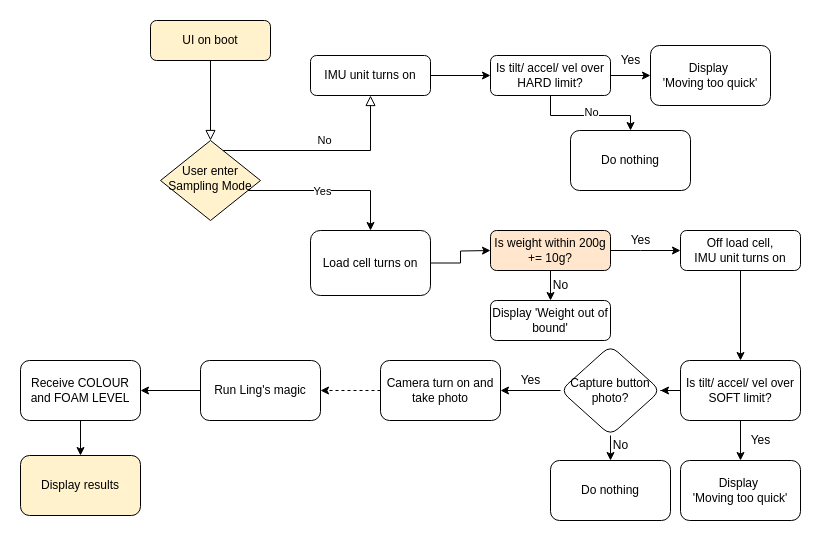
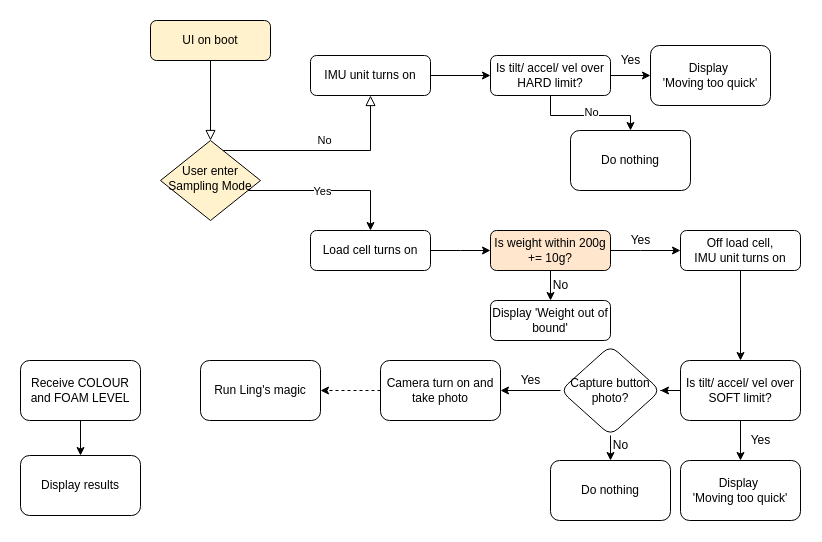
(371, 263) -> (371, 251)
(174, 391) -> none
(81, 486) -> (81, 486)
